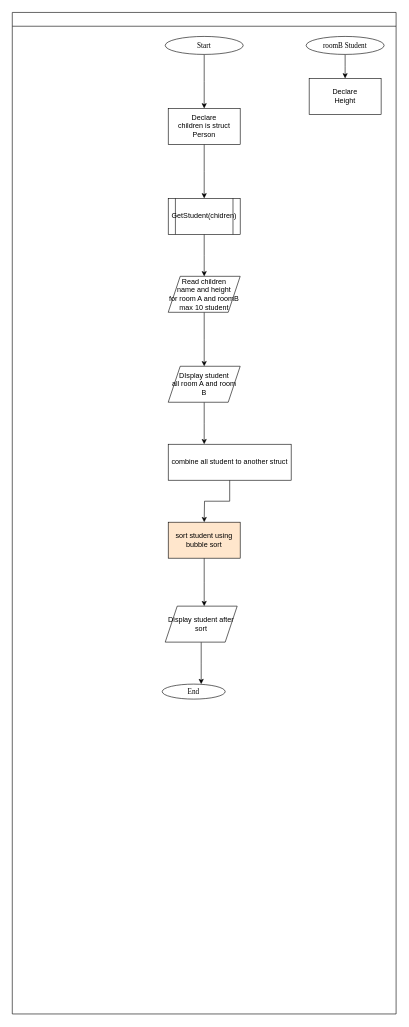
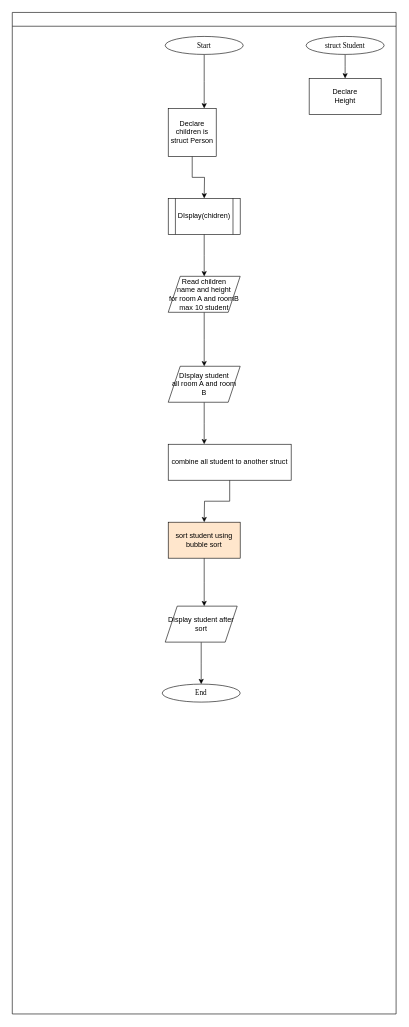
(345, 45) -> (345, 45)
(204, 126) -> (192, 132)
(204, 216) -> (204, 216)
(194, 692) -> (201, 693)
